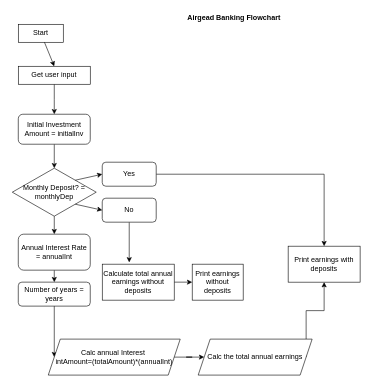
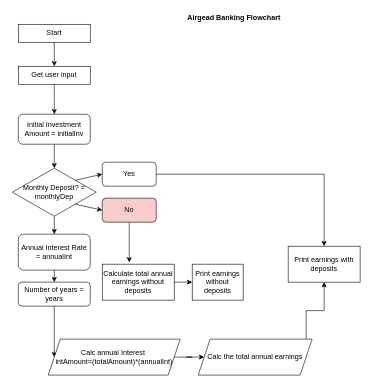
(41, 33) -> (54, 33)
(129, 210) -> (129, 210)
